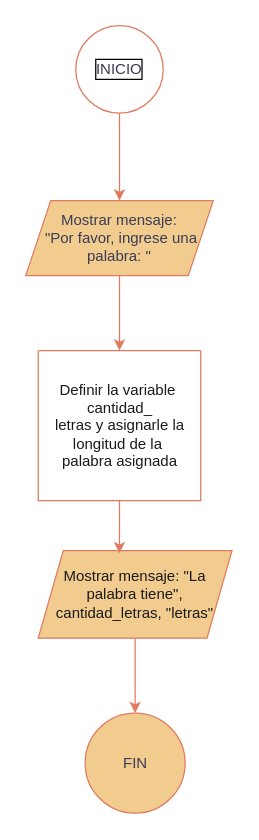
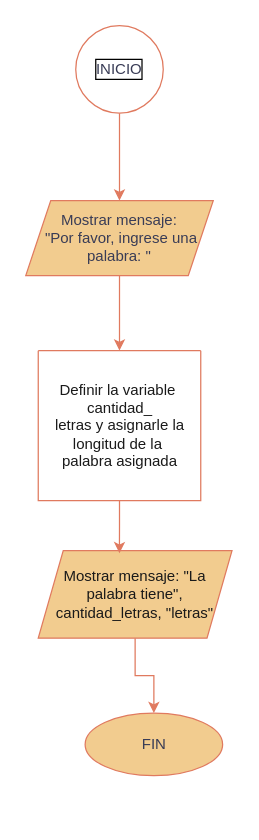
(135, 763) -> (154, 744)
